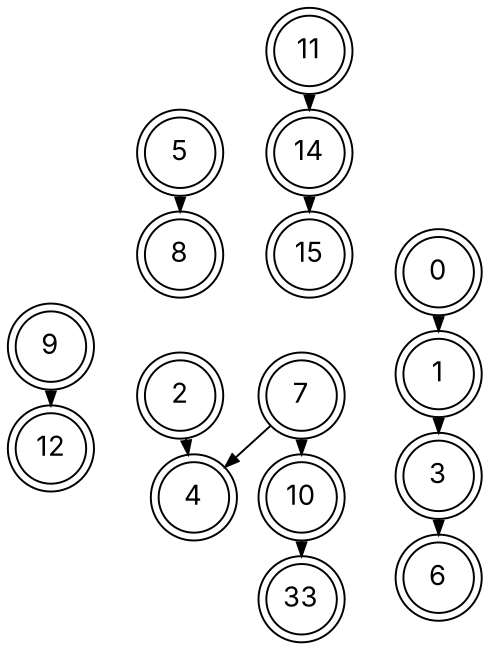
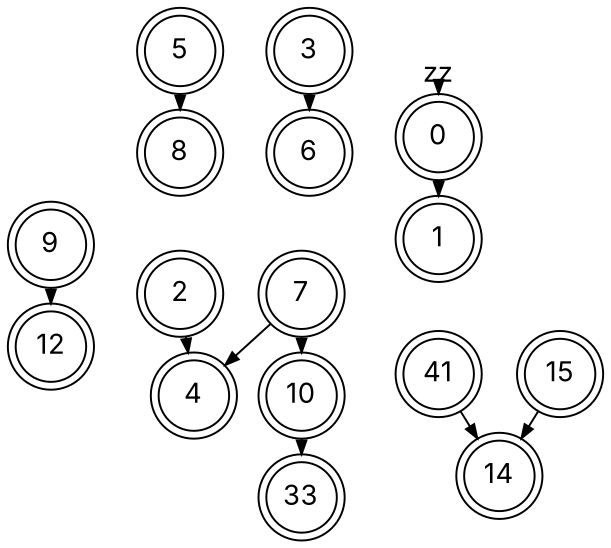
(309, 51) -> (439, 374)
none -> (439, 74)
(309, 197) -> (533, 419)
(180, 298) -> (180, 196)
(439, 418) -> none
(51, 492) -> (51, 390)
(439, 621) -> (309, 196)
(300, 642) -> (300, 540)
(300, 642) -> (300, 540)
